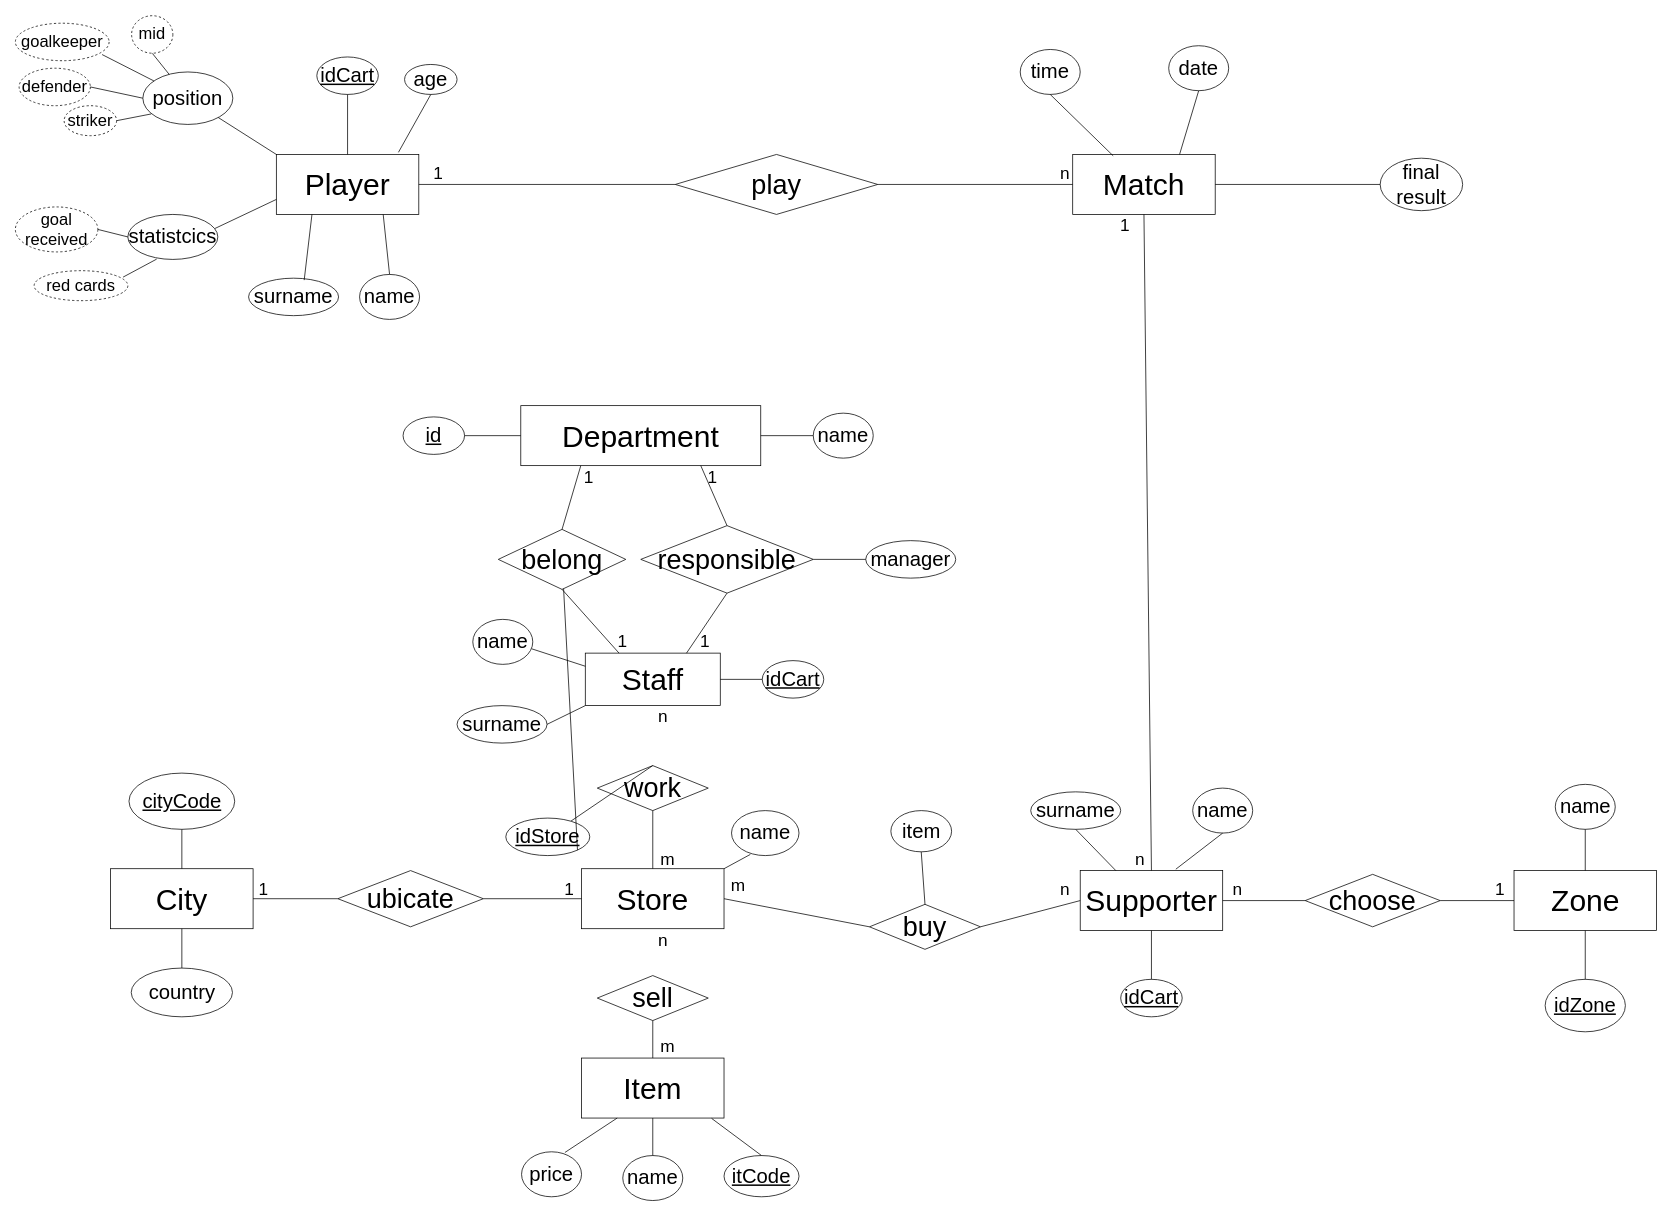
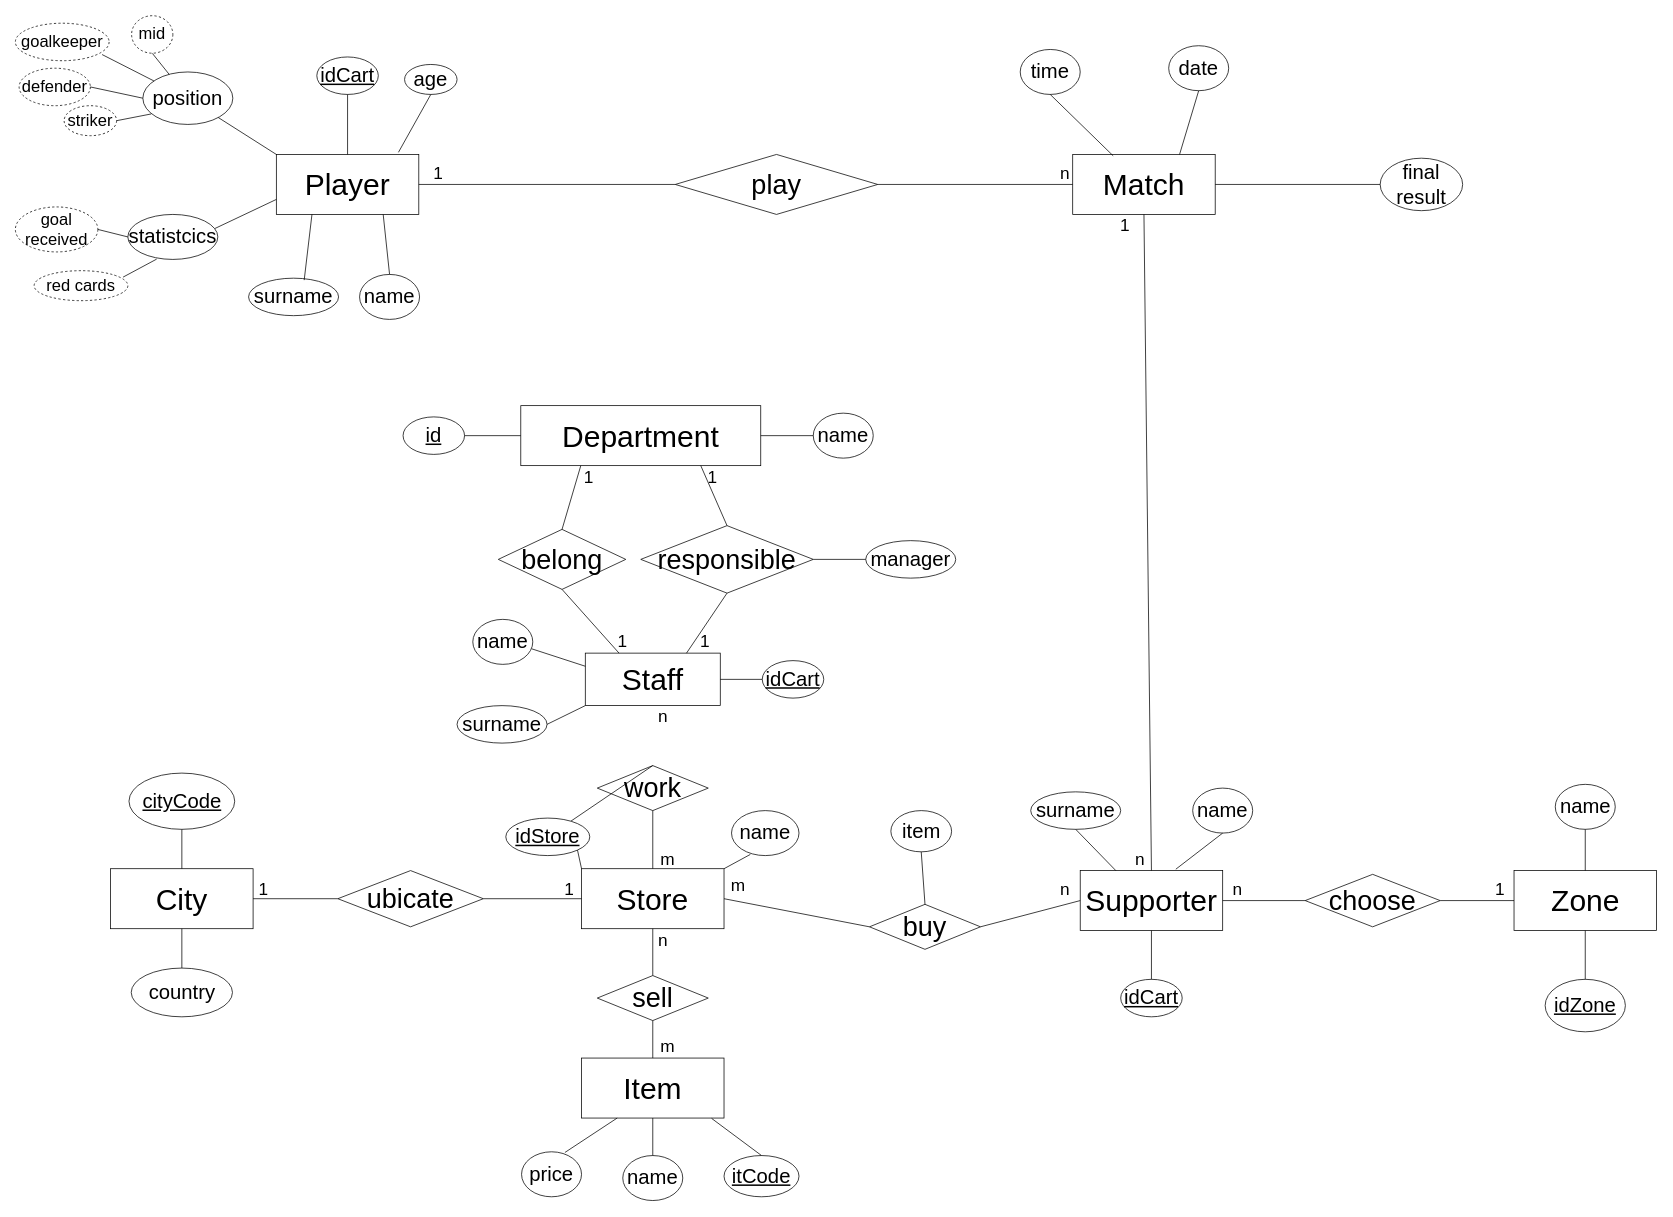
(571, 720) -> (579, 859)
none -> (653, 952)
